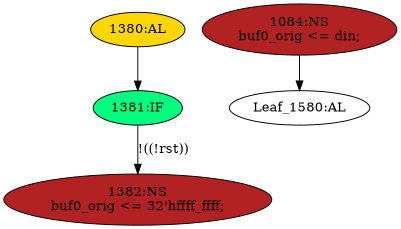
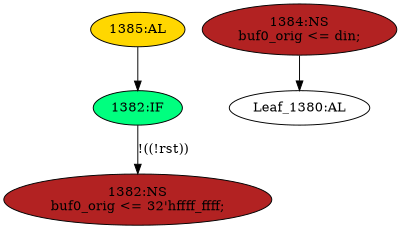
(138, 30) -> (138, 30)
(300, 30) -> (300, 30)
(138, 108) -> (138, 108)
(300, 108) -> (300, 108)
